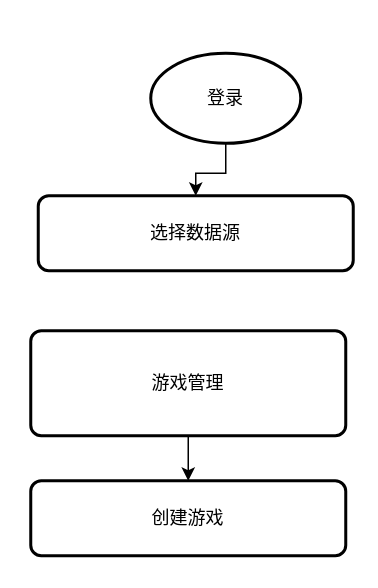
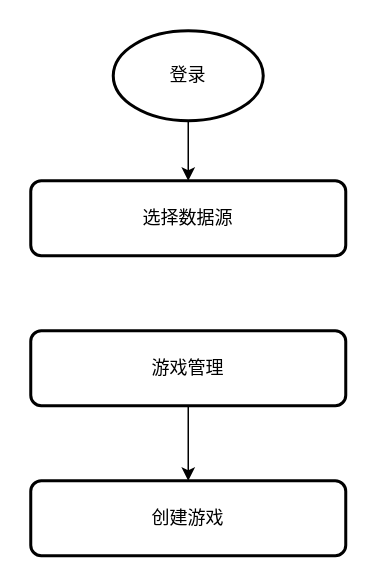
(226, 98) -> (188, 76)
(196, 233) -> (188, 218)
(188, 383) -> (188, 368)
